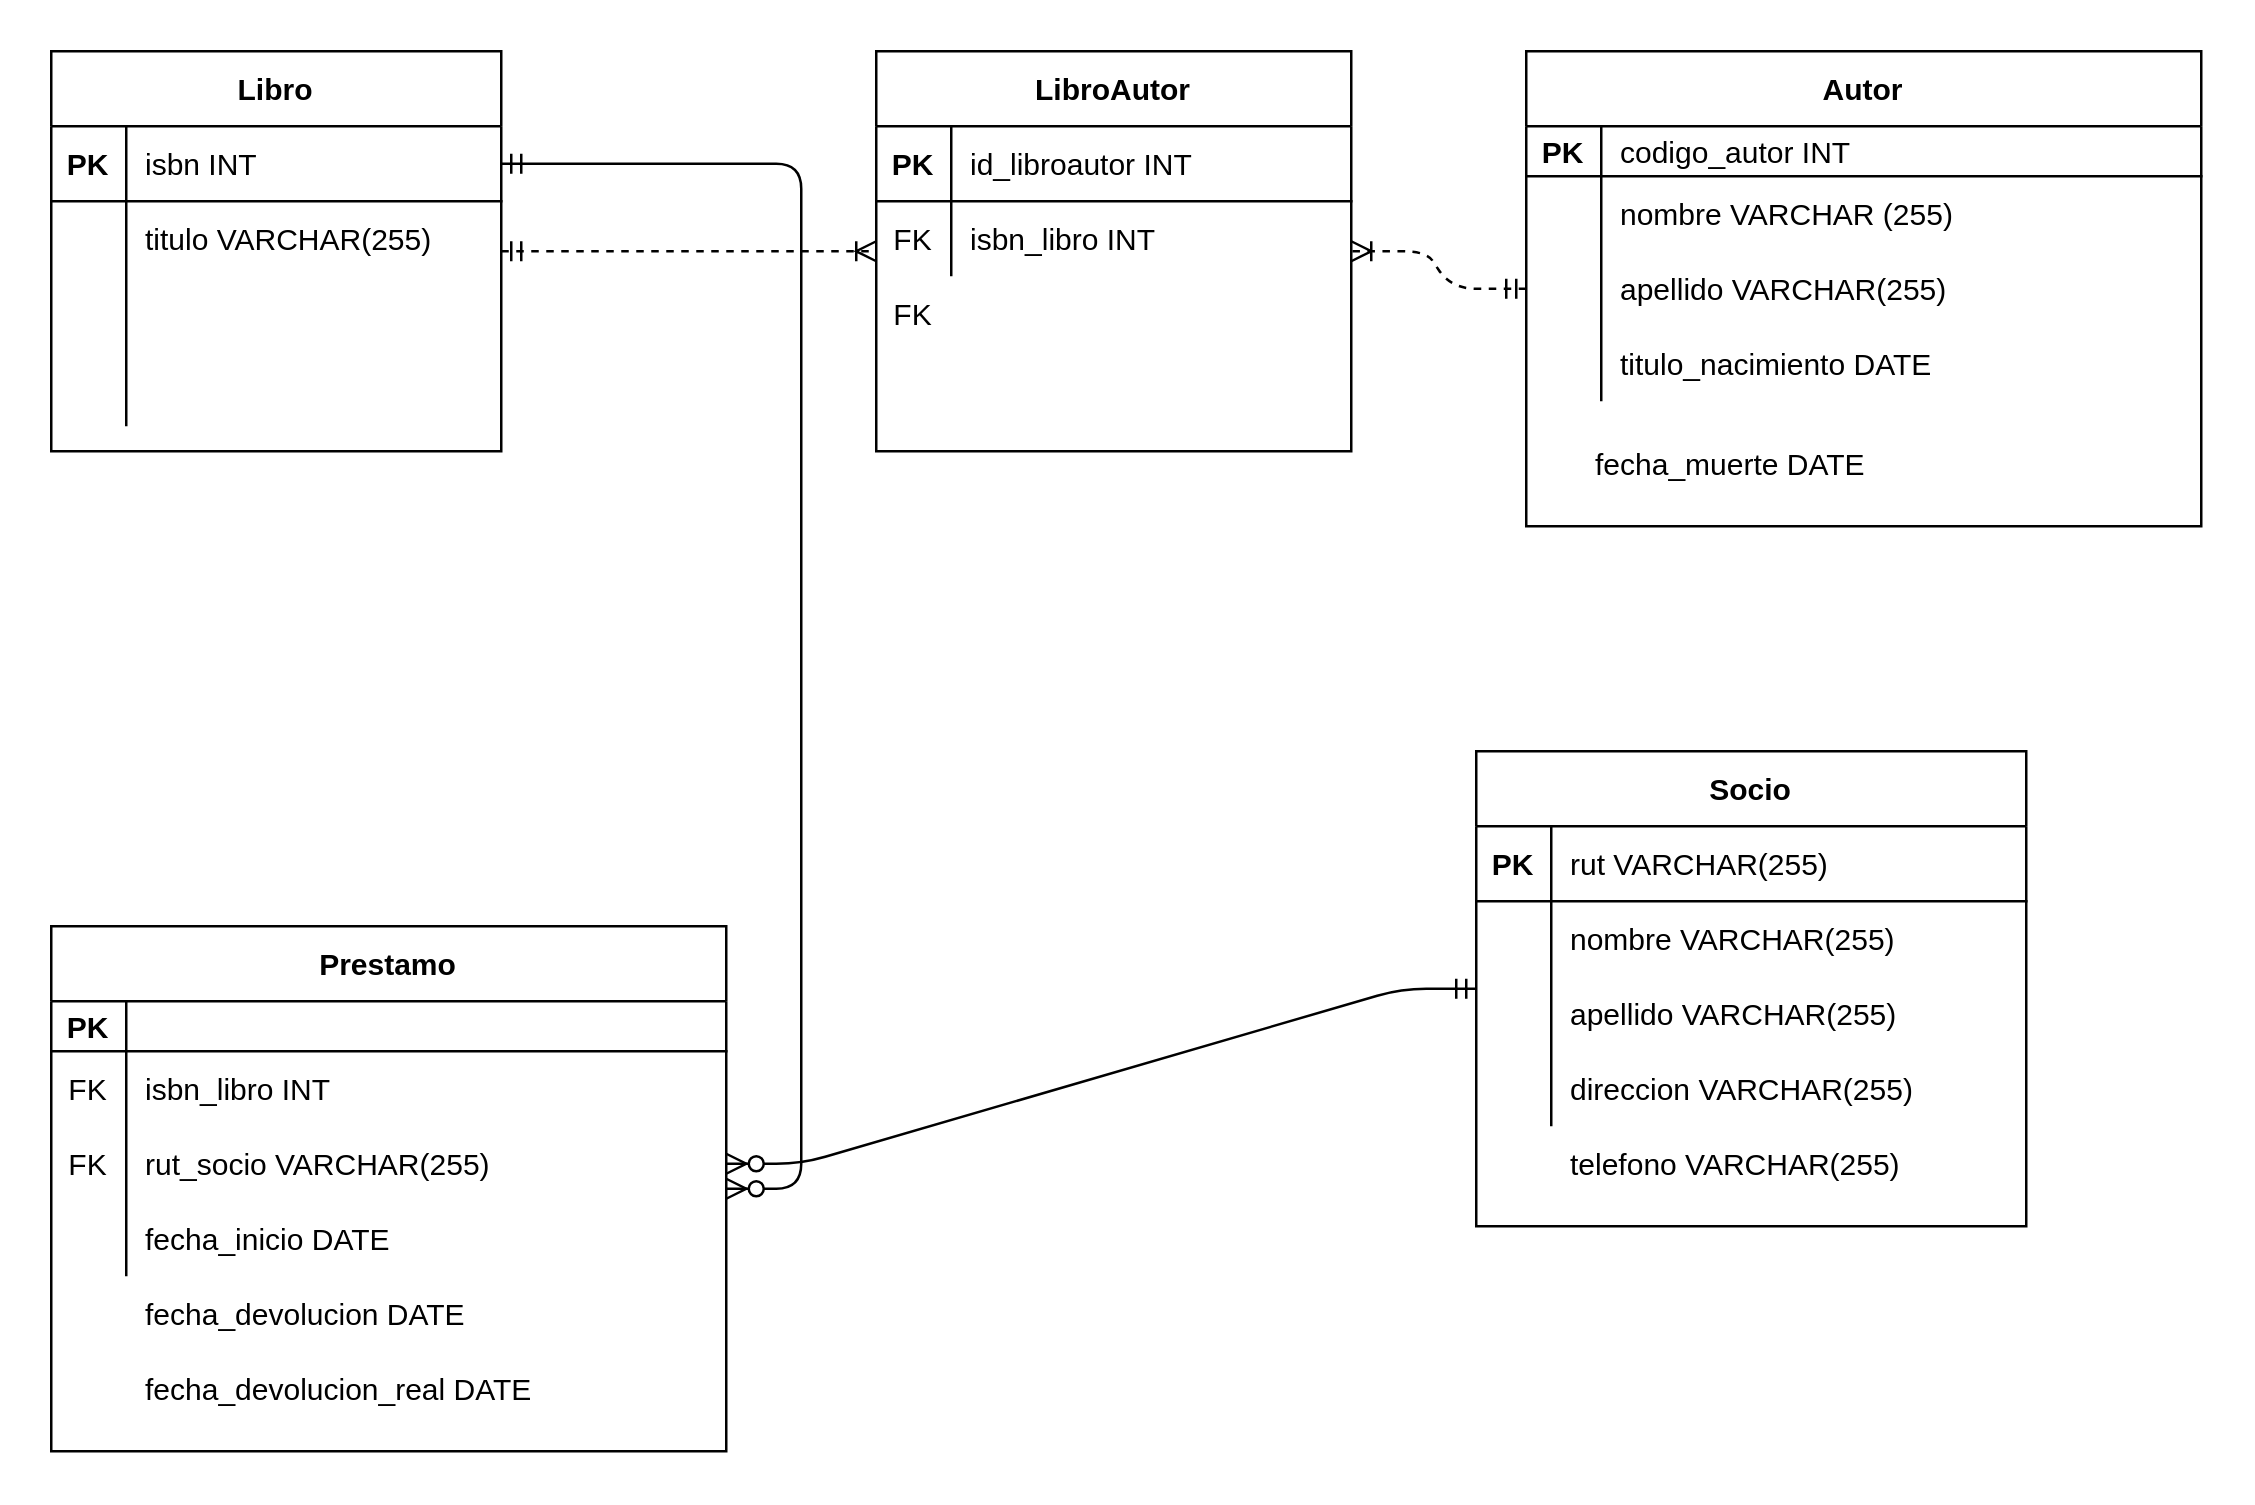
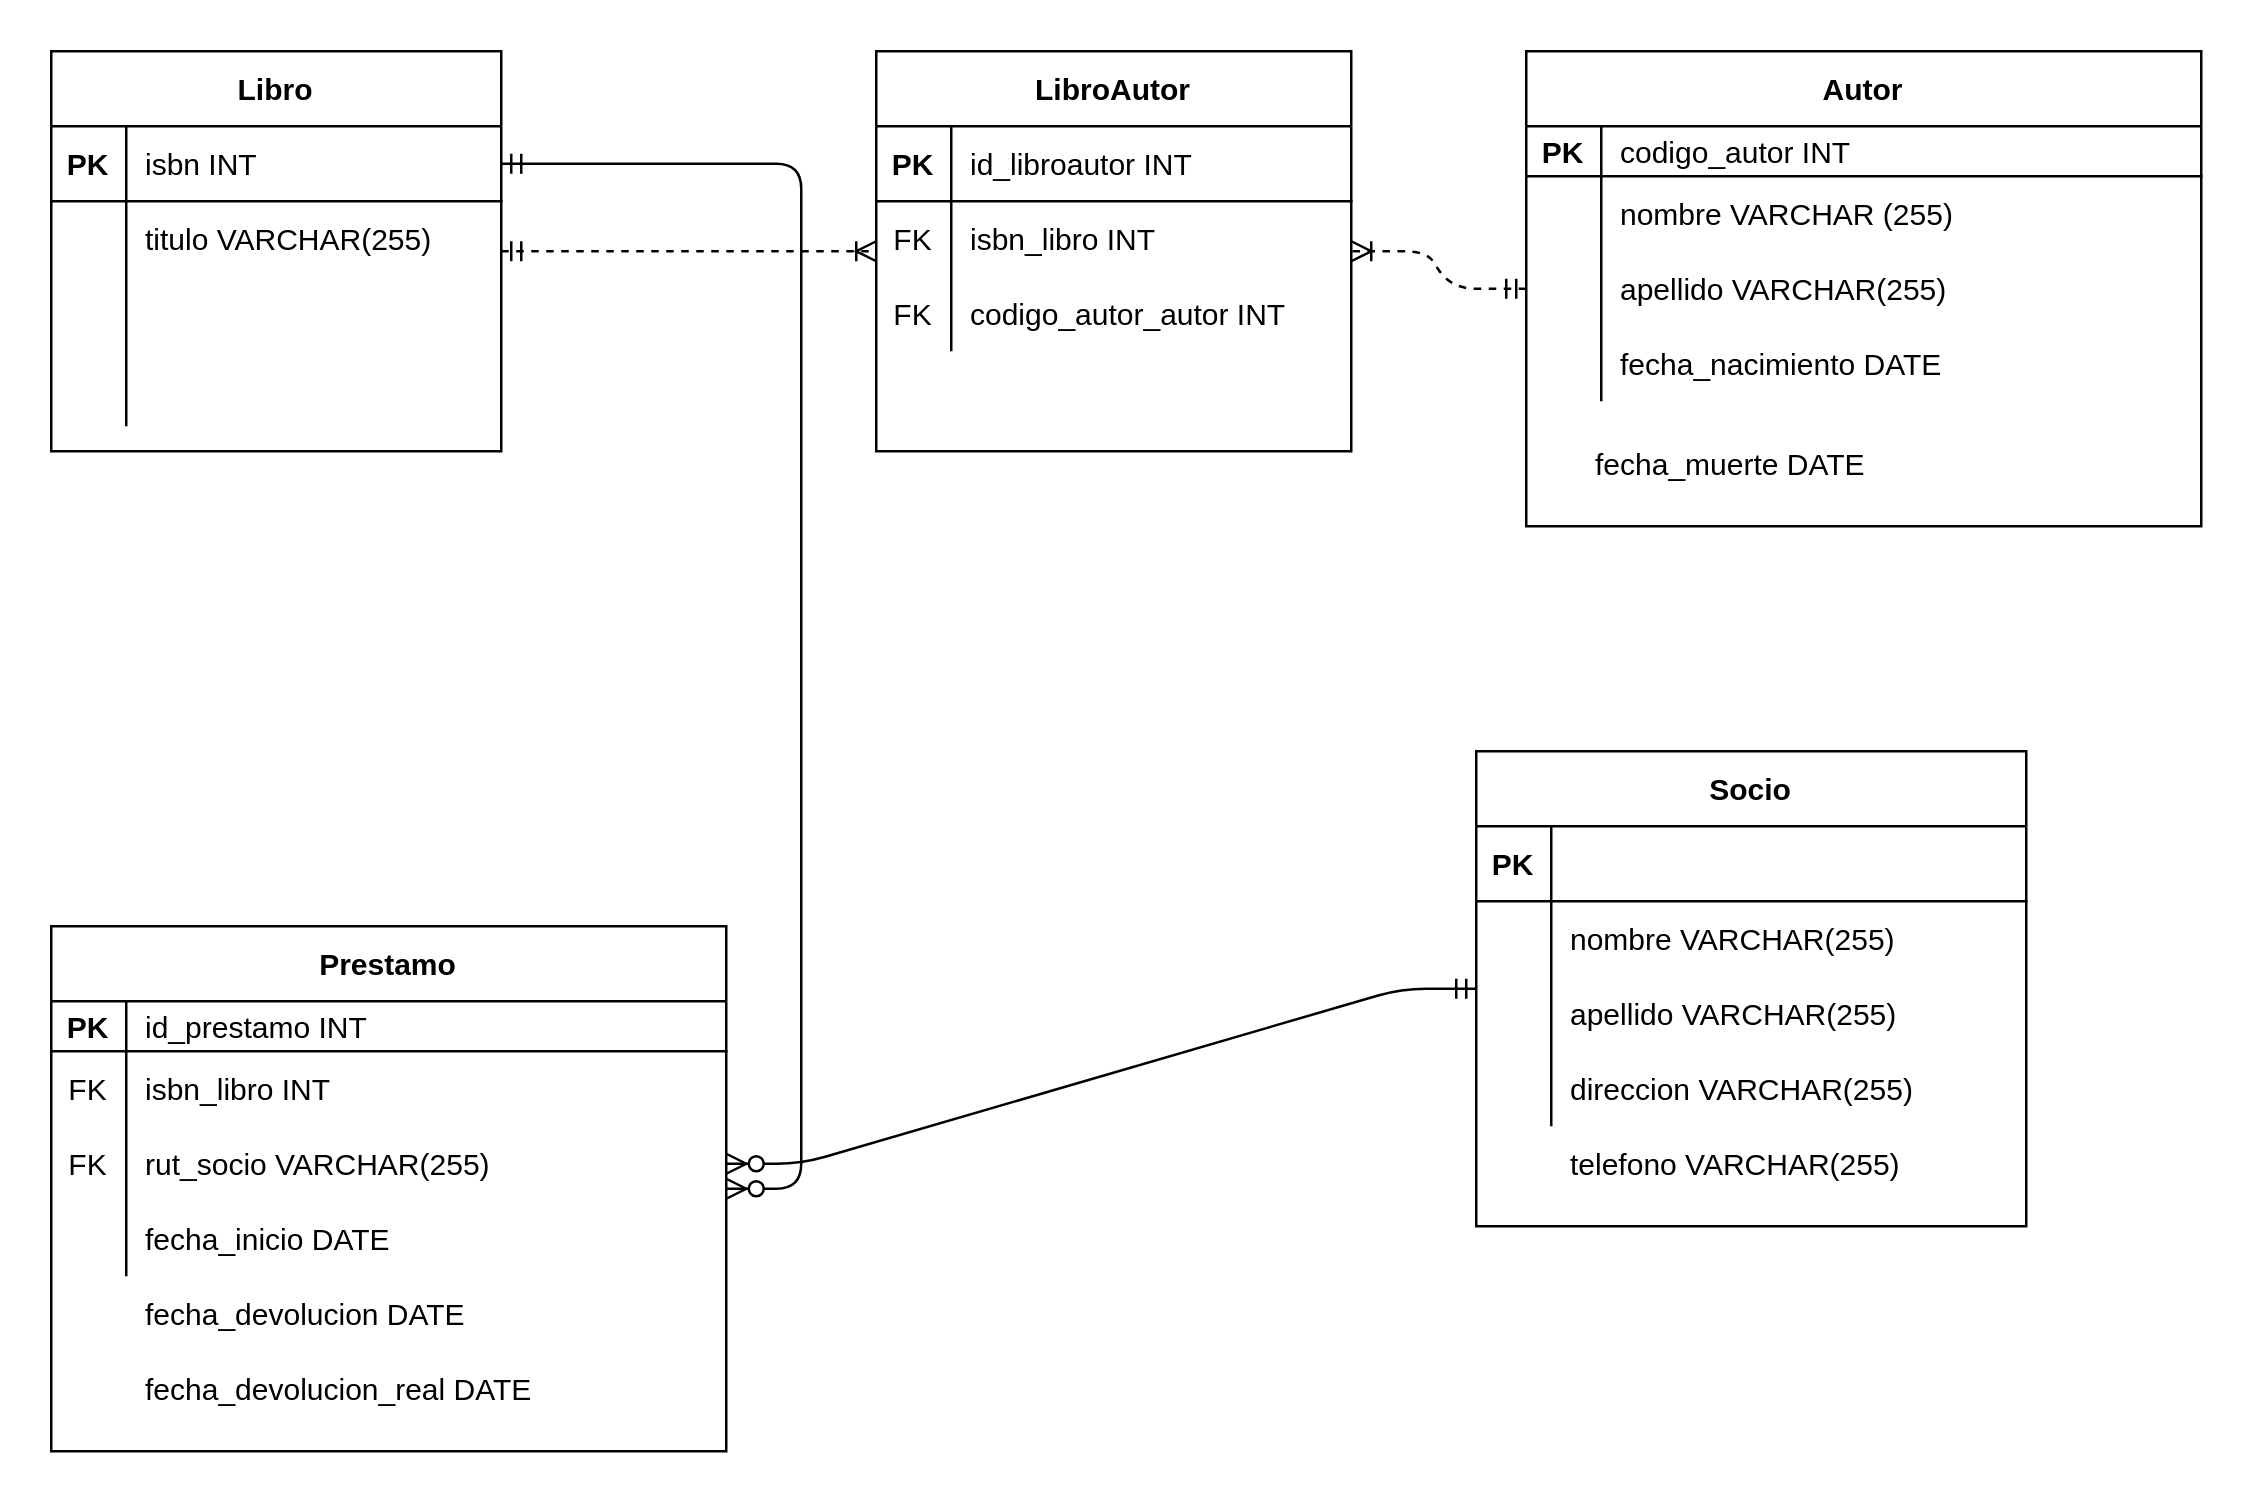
none -> (1151, 314)
(1785, 365) -> (1785, 365)
(1789, 864) -> none
none -> (426, 1026)
